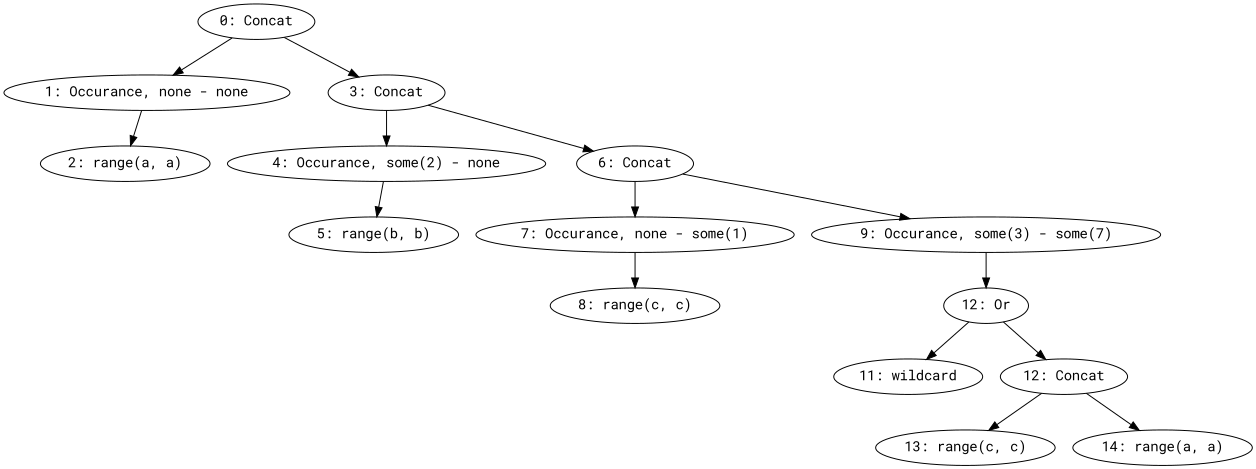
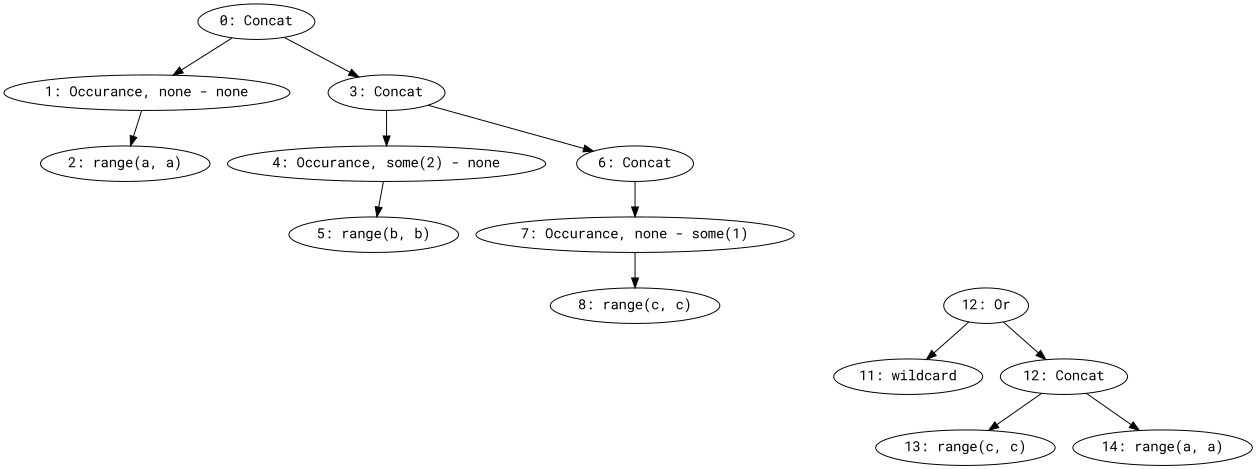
(986, 235) -> none
